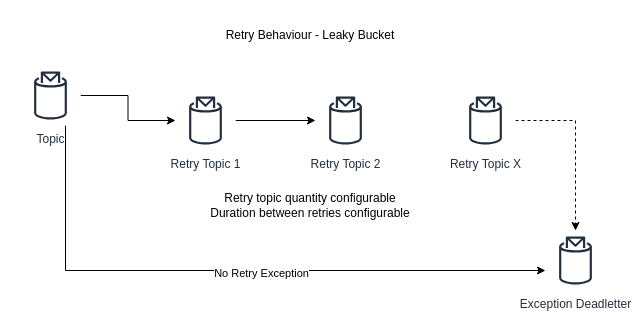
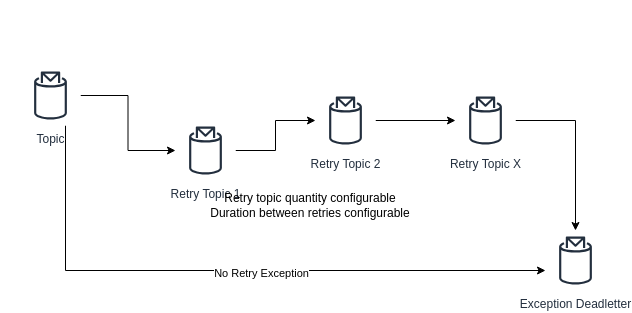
(311, 36) -> none
(206, 121) -> (206, 151)
none -> (412, 121)
(576, 142) -> (576, 142)
